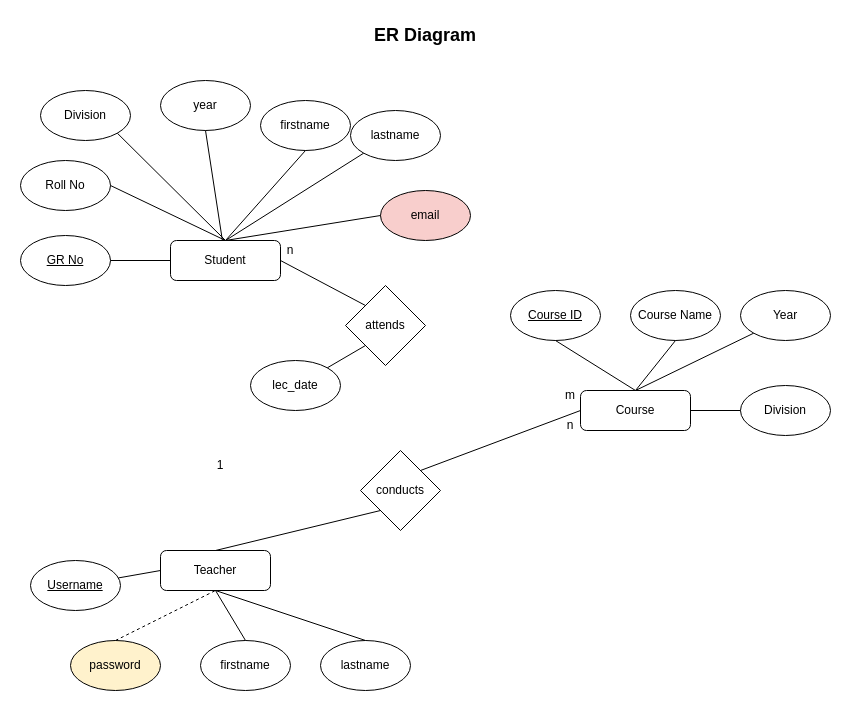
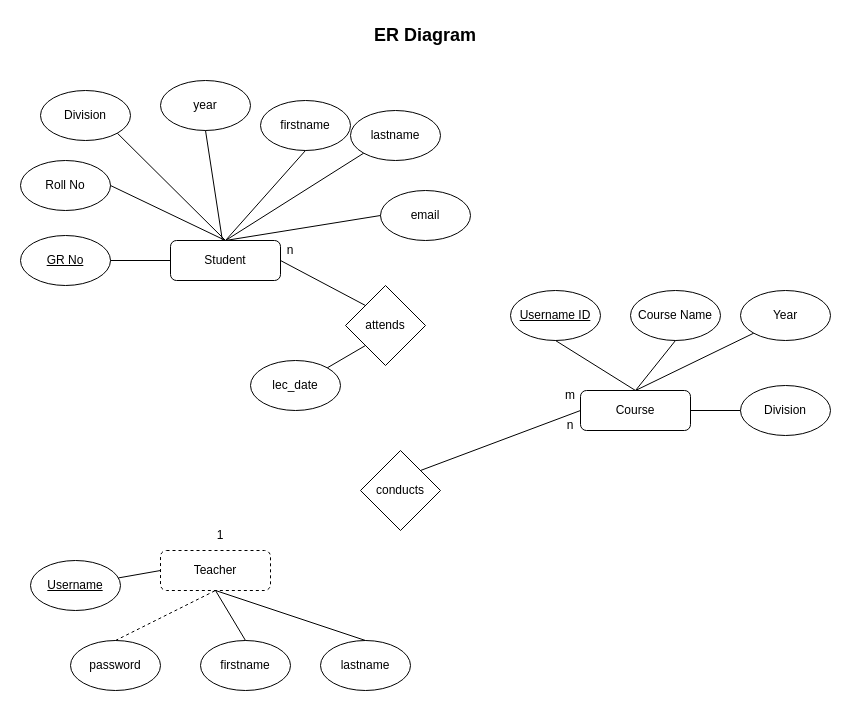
(426, 216) -> (426, 216)
(556, 316) -> (556, 316)
(221, 466) -> (221, 536)
(298, 531) -> none
(216, 571) -> (216, 571)
(116, 666) -> (116, 666)
